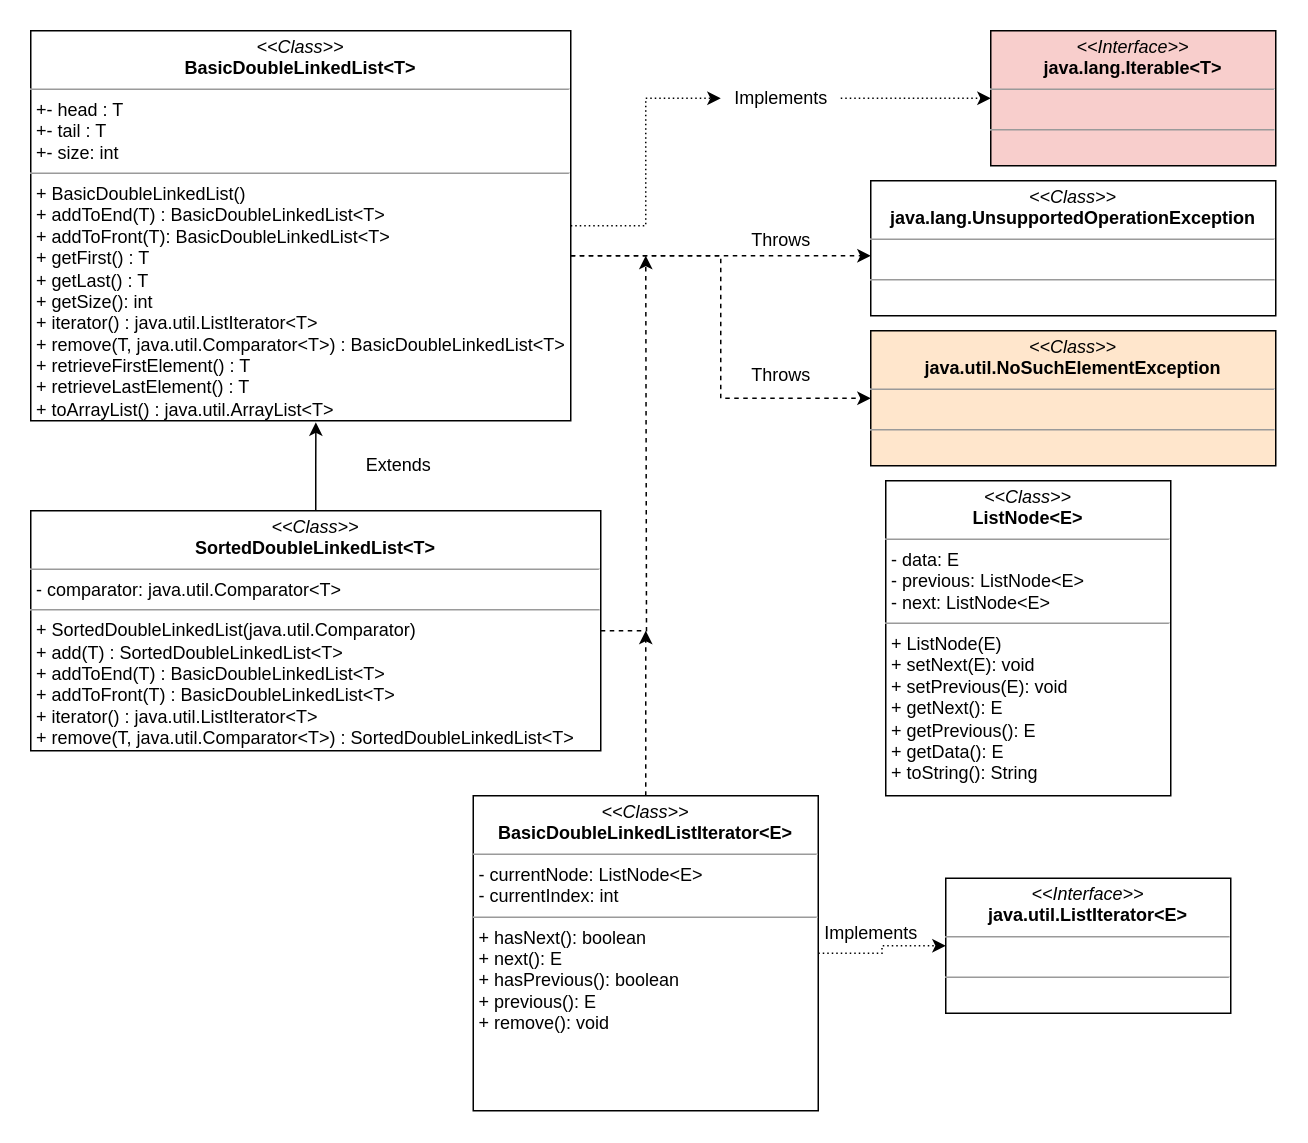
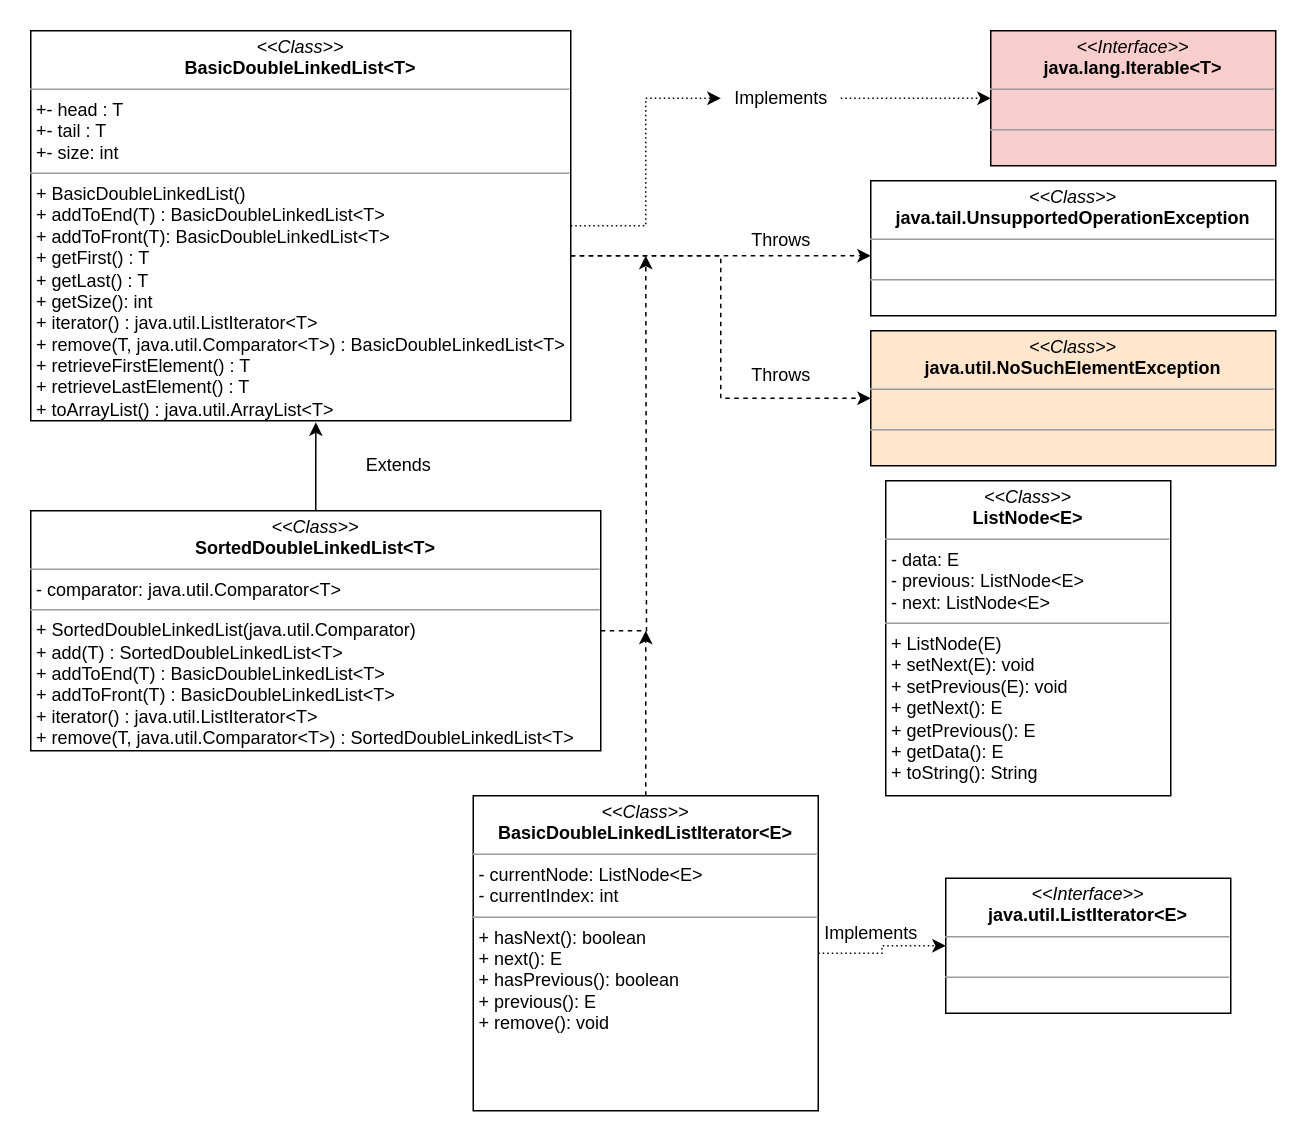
(1056, 202) -> (1053, 202)
